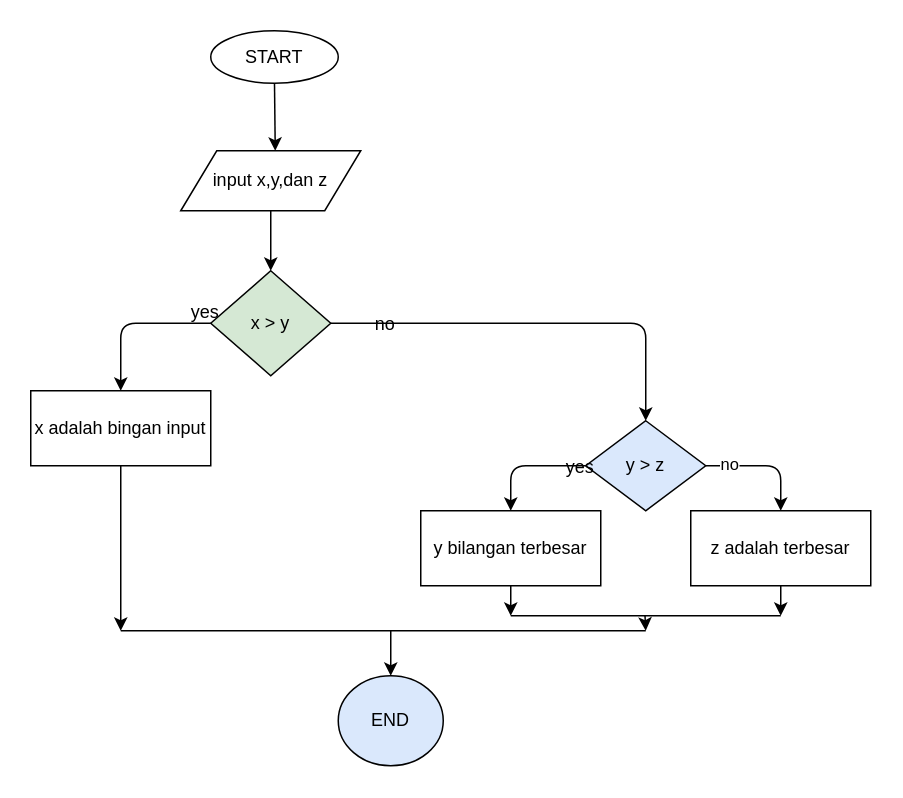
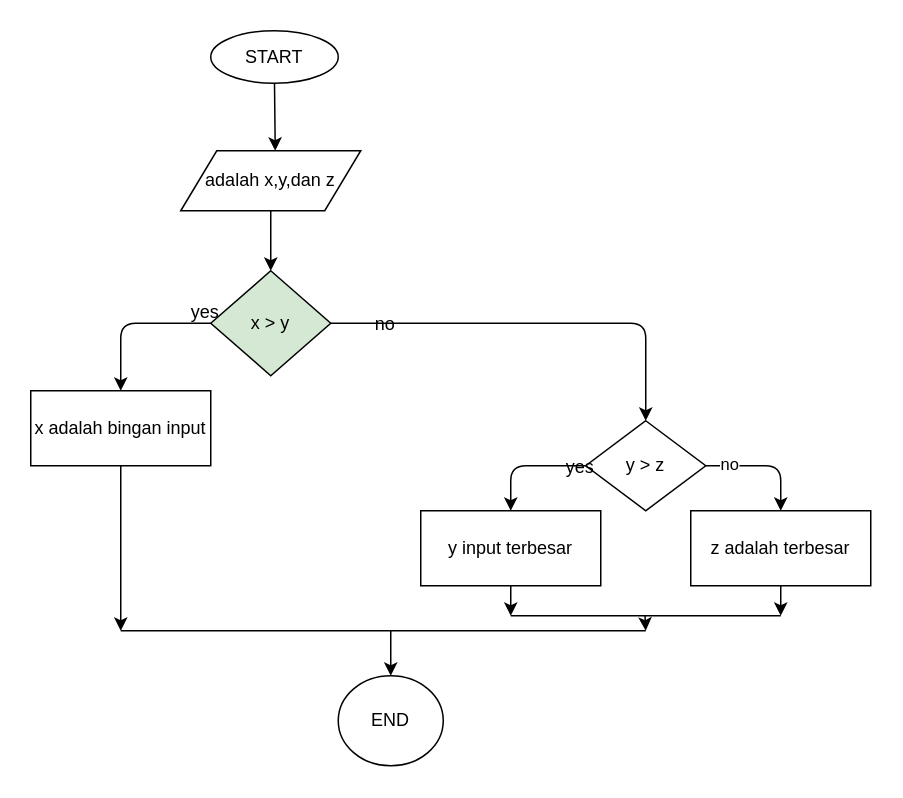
(271, 181) -> (271, 181)
(646, 466) -> (646, 466)
(511, 548) -> (511, 548)
(391, 721) -> (391, 721)
